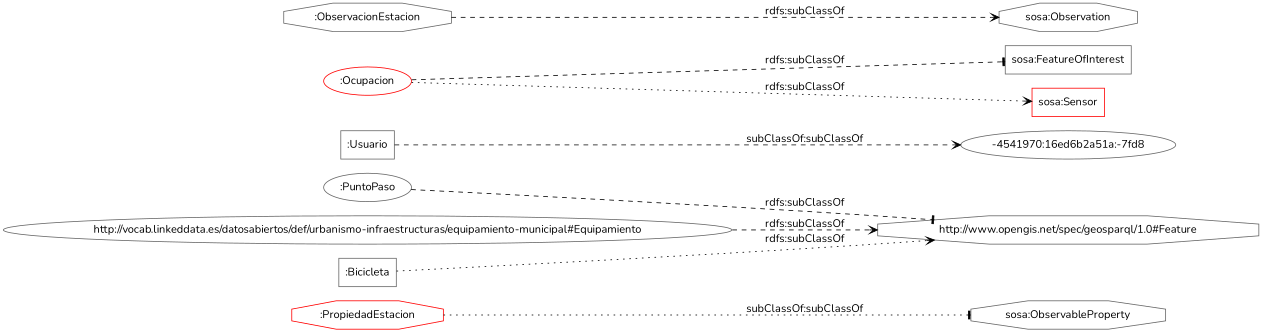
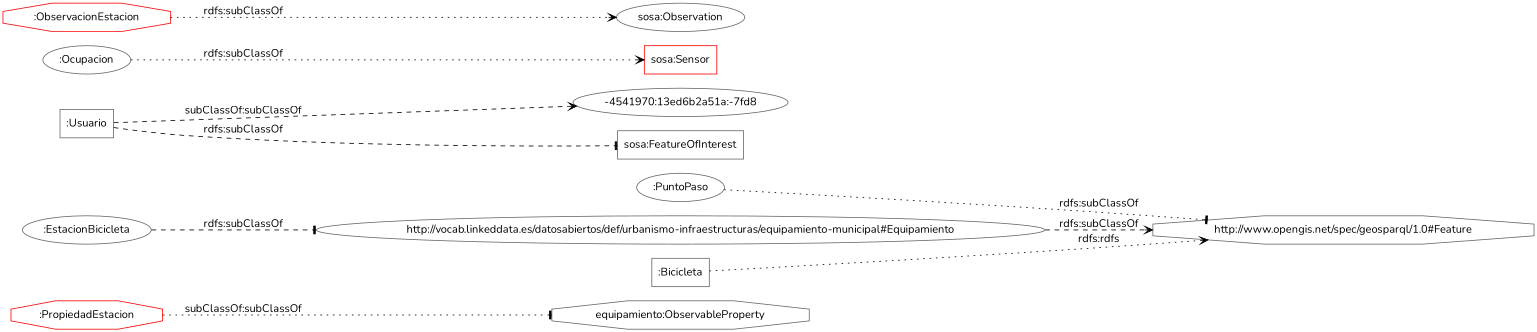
(368, 17) -> (87, 17)
(721, 17) -> (389, 17)
(1068, 17) -> (681, 17)
(706, 71) -> (363, 144)
(368, 81) -> (87, 60)
(1068, 145) -> (681, 102)
(671, 203) -> (964, 204)
none -> (87, 230)
(805, 239) -> (1099, 239)
(1068, 315) -> (681, 315)
